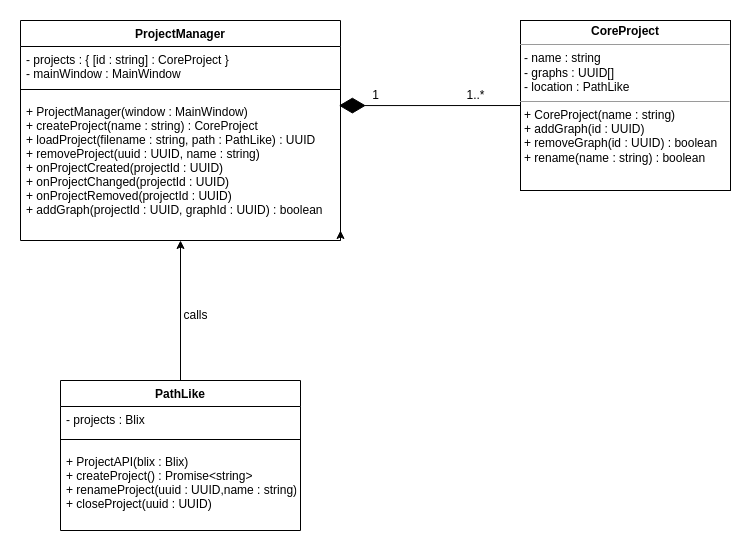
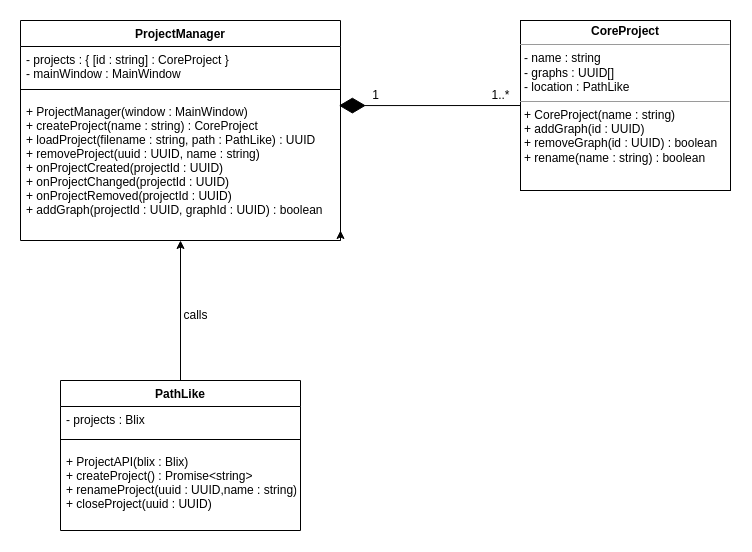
(476, 96) -> (501, 96)
